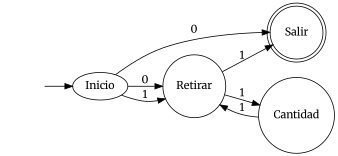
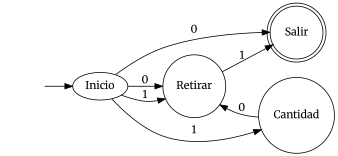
(239, 99) -> (177, 140)
(242, 108) -> (242, 108)
